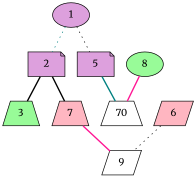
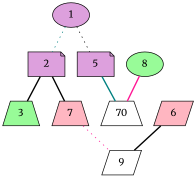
(148, 138) -> (148, 138)
(97, 139) -> (97, 139)
